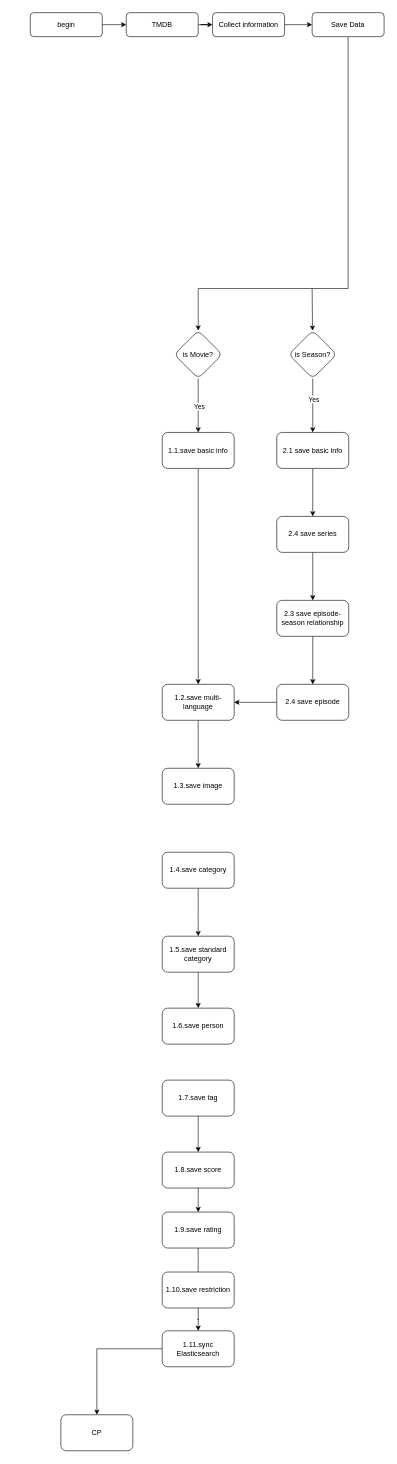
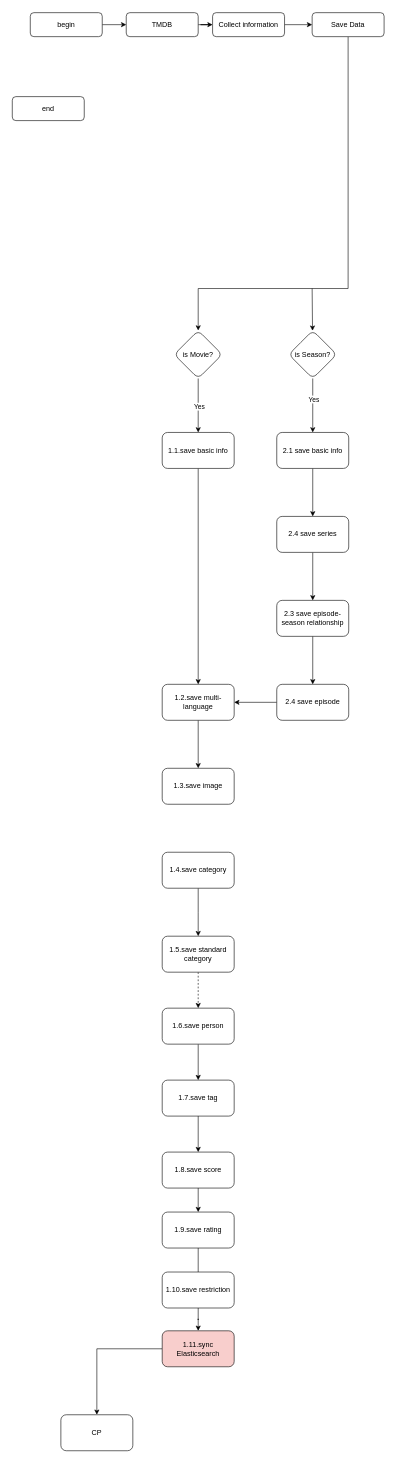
none -> (48, 108)
(198, 988) -> (198, 988)
none -> (198, 1074)
(198, 1349) -> (198, 1349)
